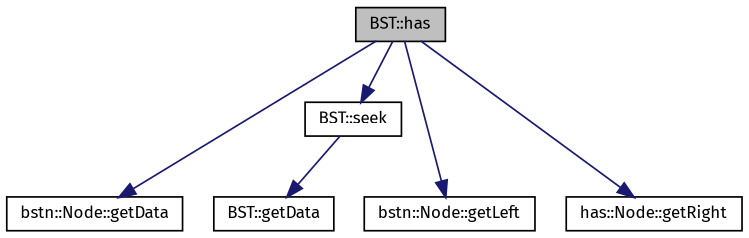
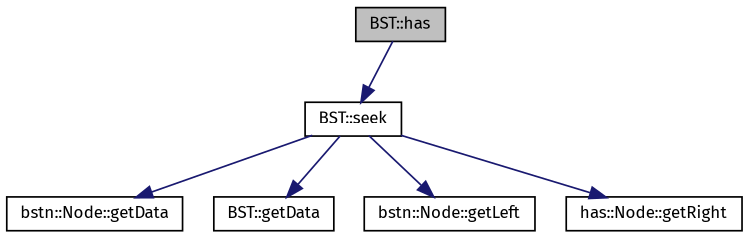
(423, 111) -> (395, 160)
(521, 114) -> (495, 164)
(255, 115) -> (232, 164)
